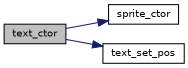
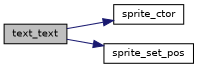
(35, 34) -> (36, 34)
(144, 54) -> (149, 54)
